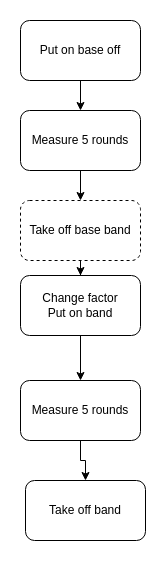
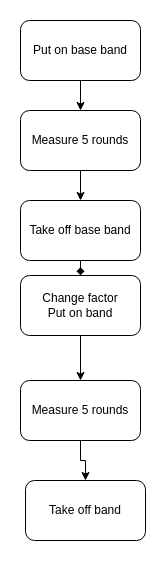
(81, 51) -> (81, 51)
(81, 231) -> (81, 231)
(81, 259) -> (81, 260)
